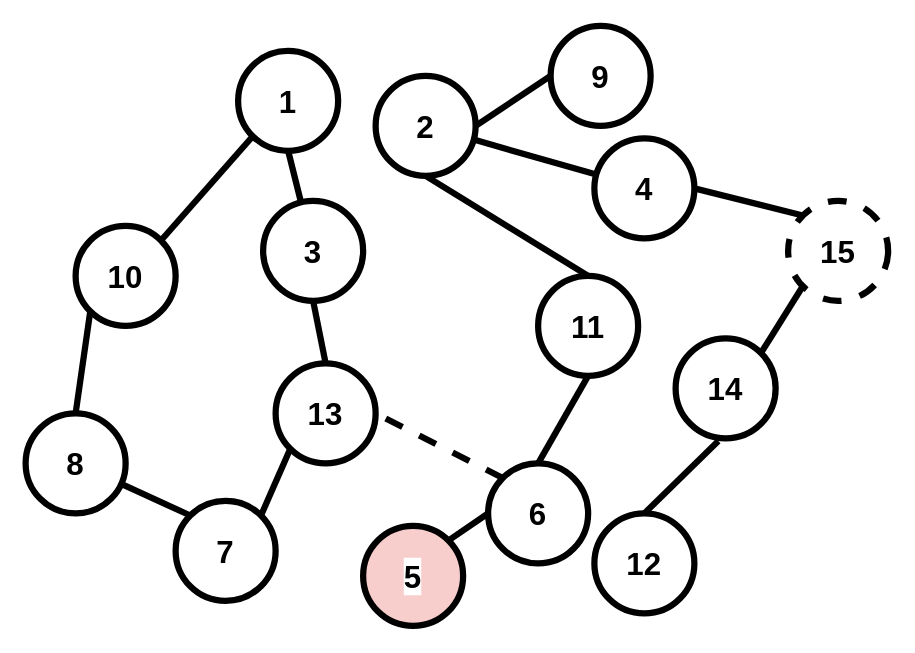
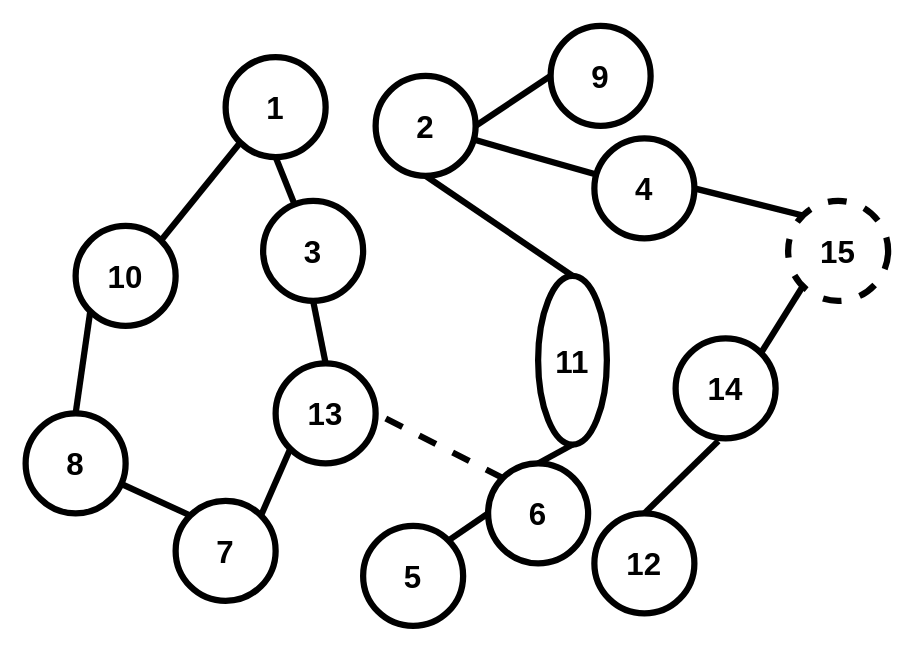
(288, 101) -> (276, 107)
(588, 326) -> (573, 360)
(413, 576) -> (413, 576)
